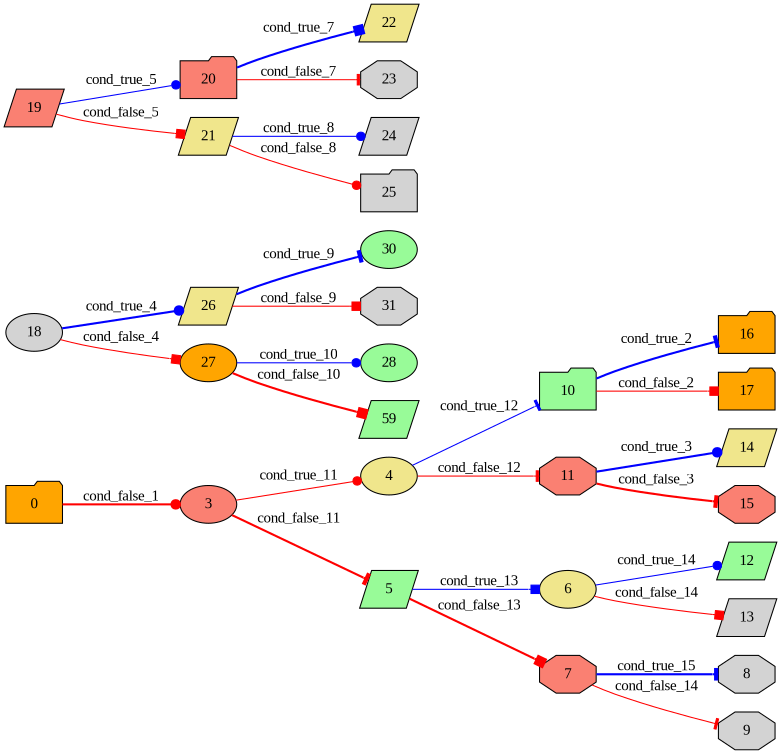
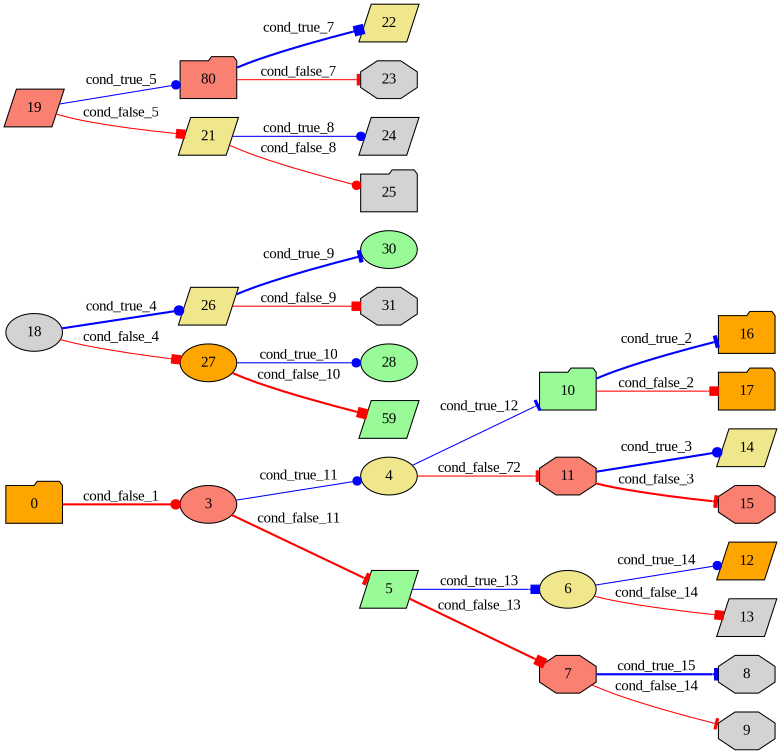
(208, 80) -> (208, 80)
(479, 468) -> (479, 468)
(295, 491) -> (295, 491)
(747, 561) -> (747, 561)
